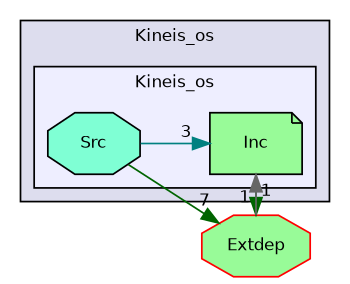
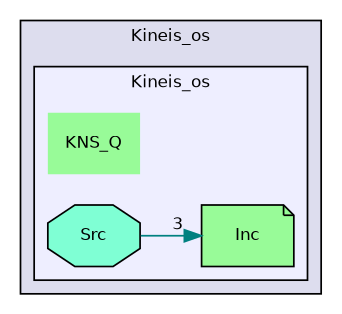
none -> (94, 144)
(256, 246) -> none
